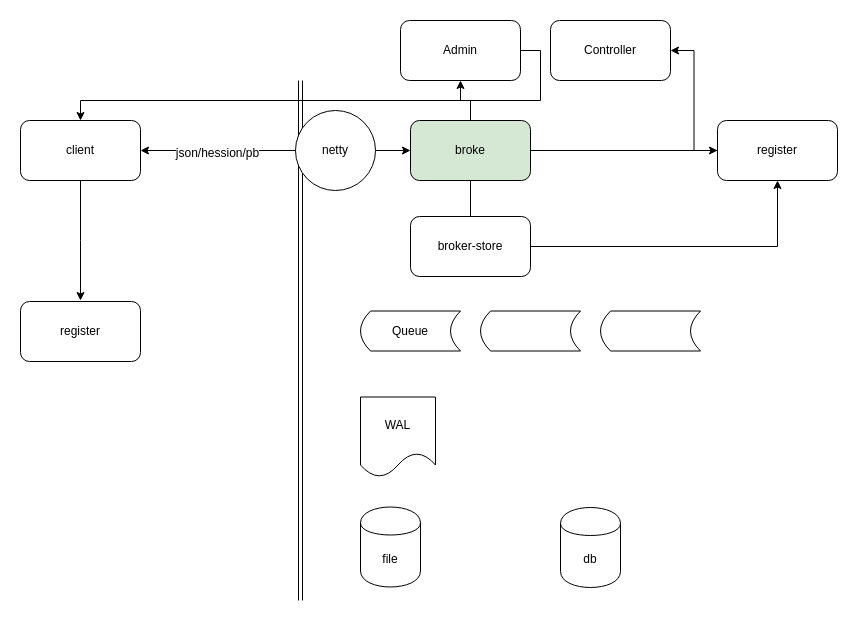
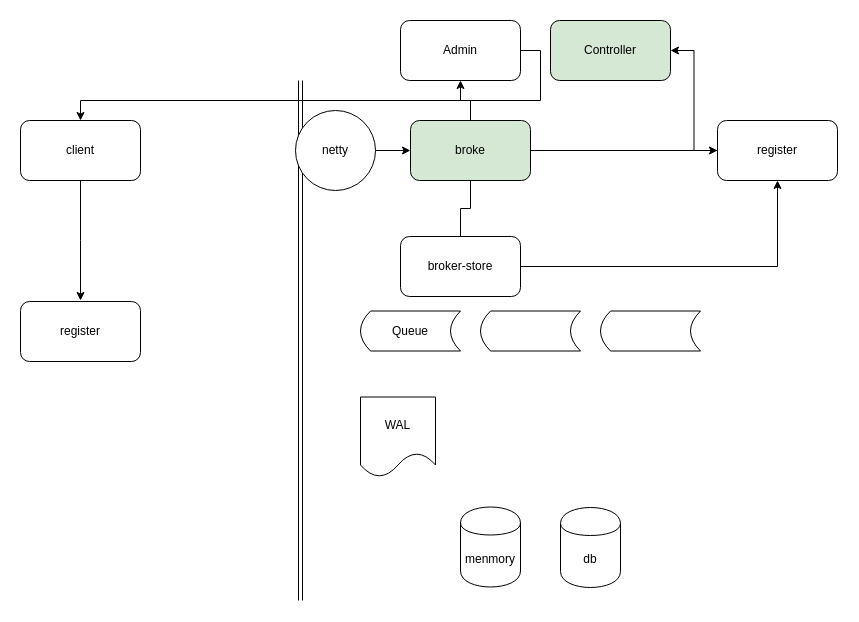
(611, 51) -> (611, 51)
(221, 151) -> none
(471, 247) -> (461, 267)
(391, 547) -> none
none -> (491, 547)
